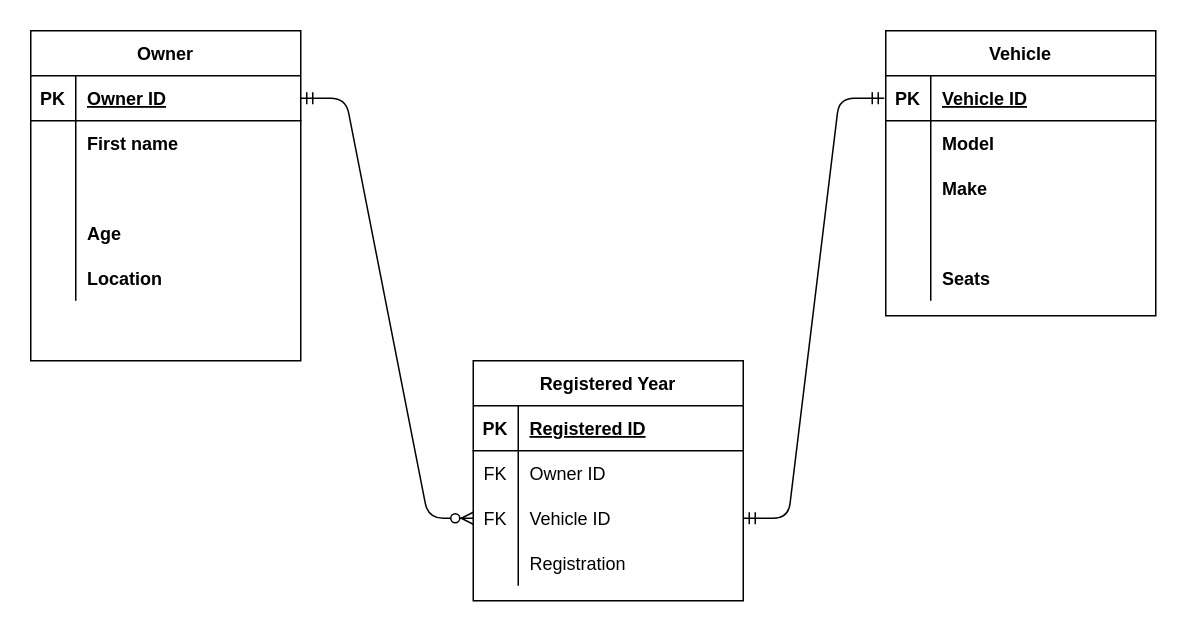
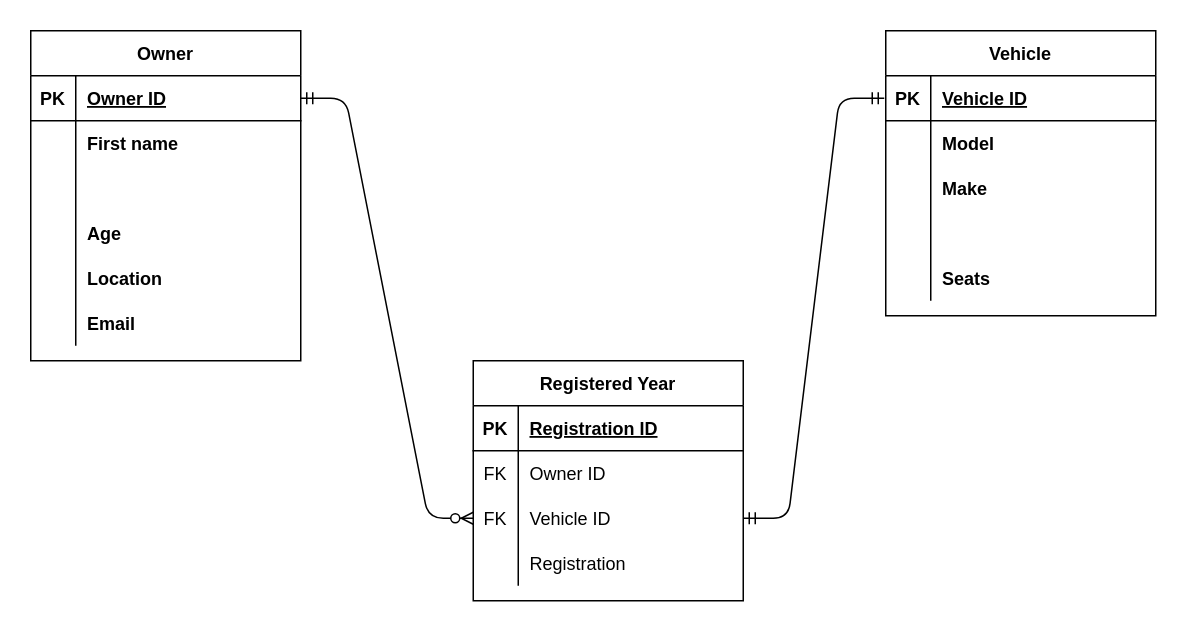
none -> (188, 323)
(590, 429) -> (598, 429)
